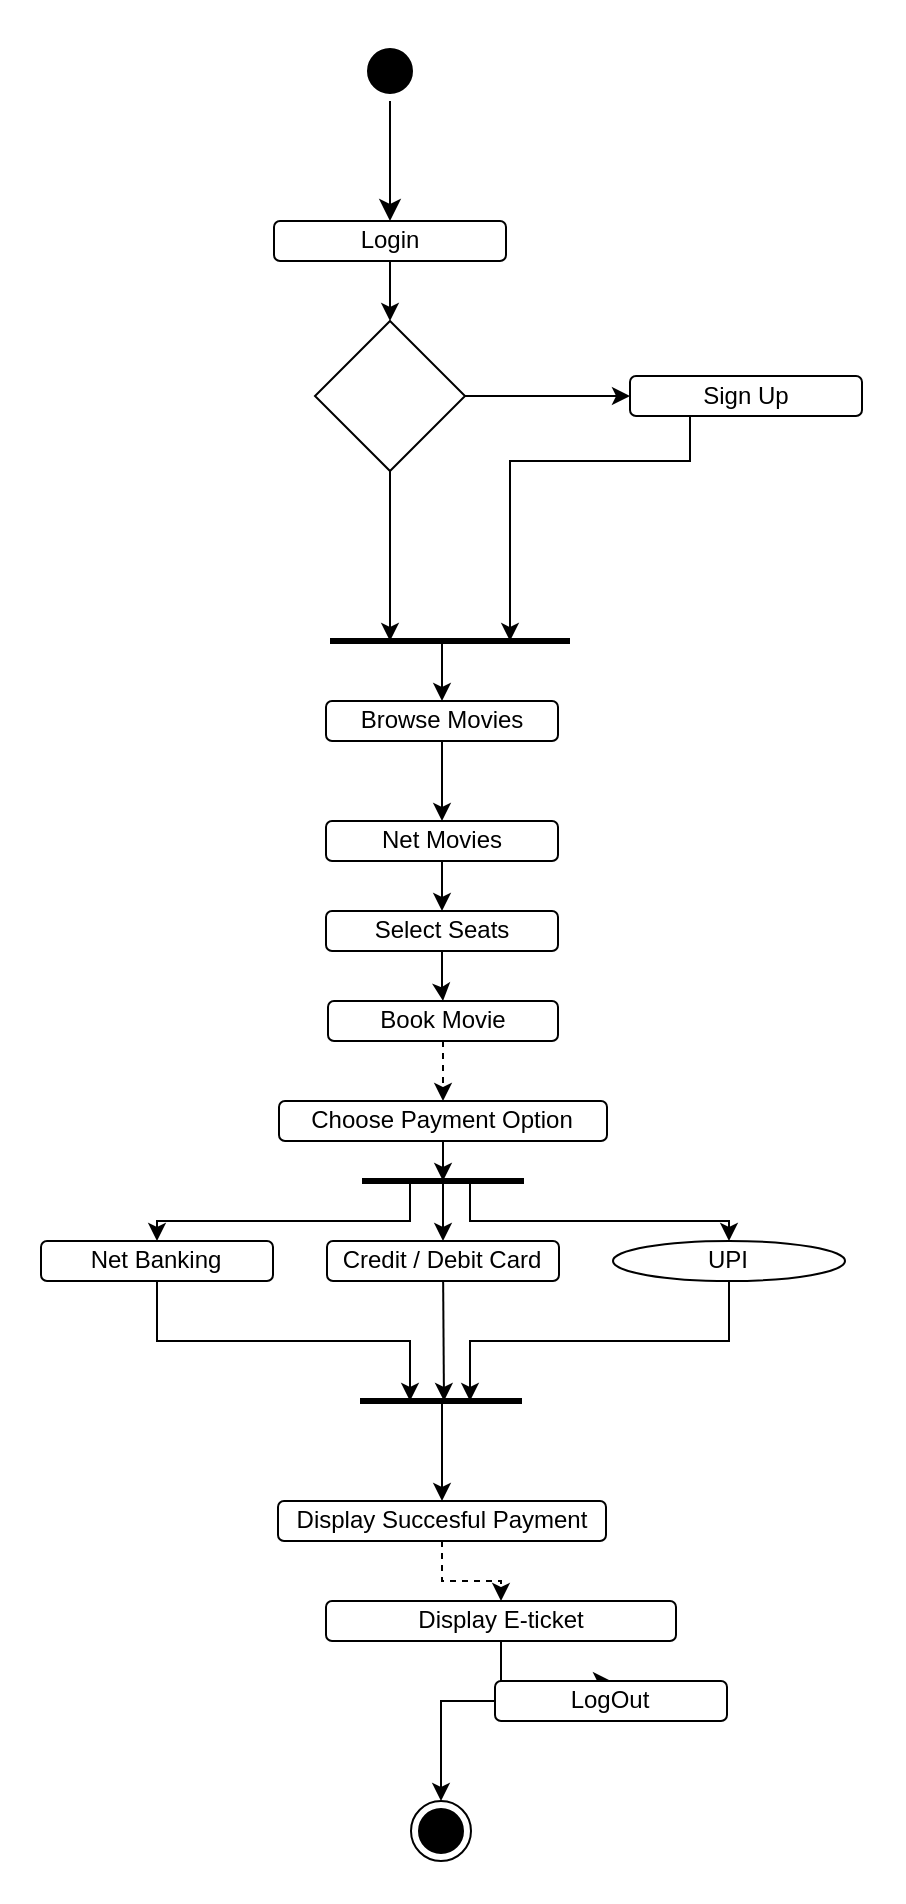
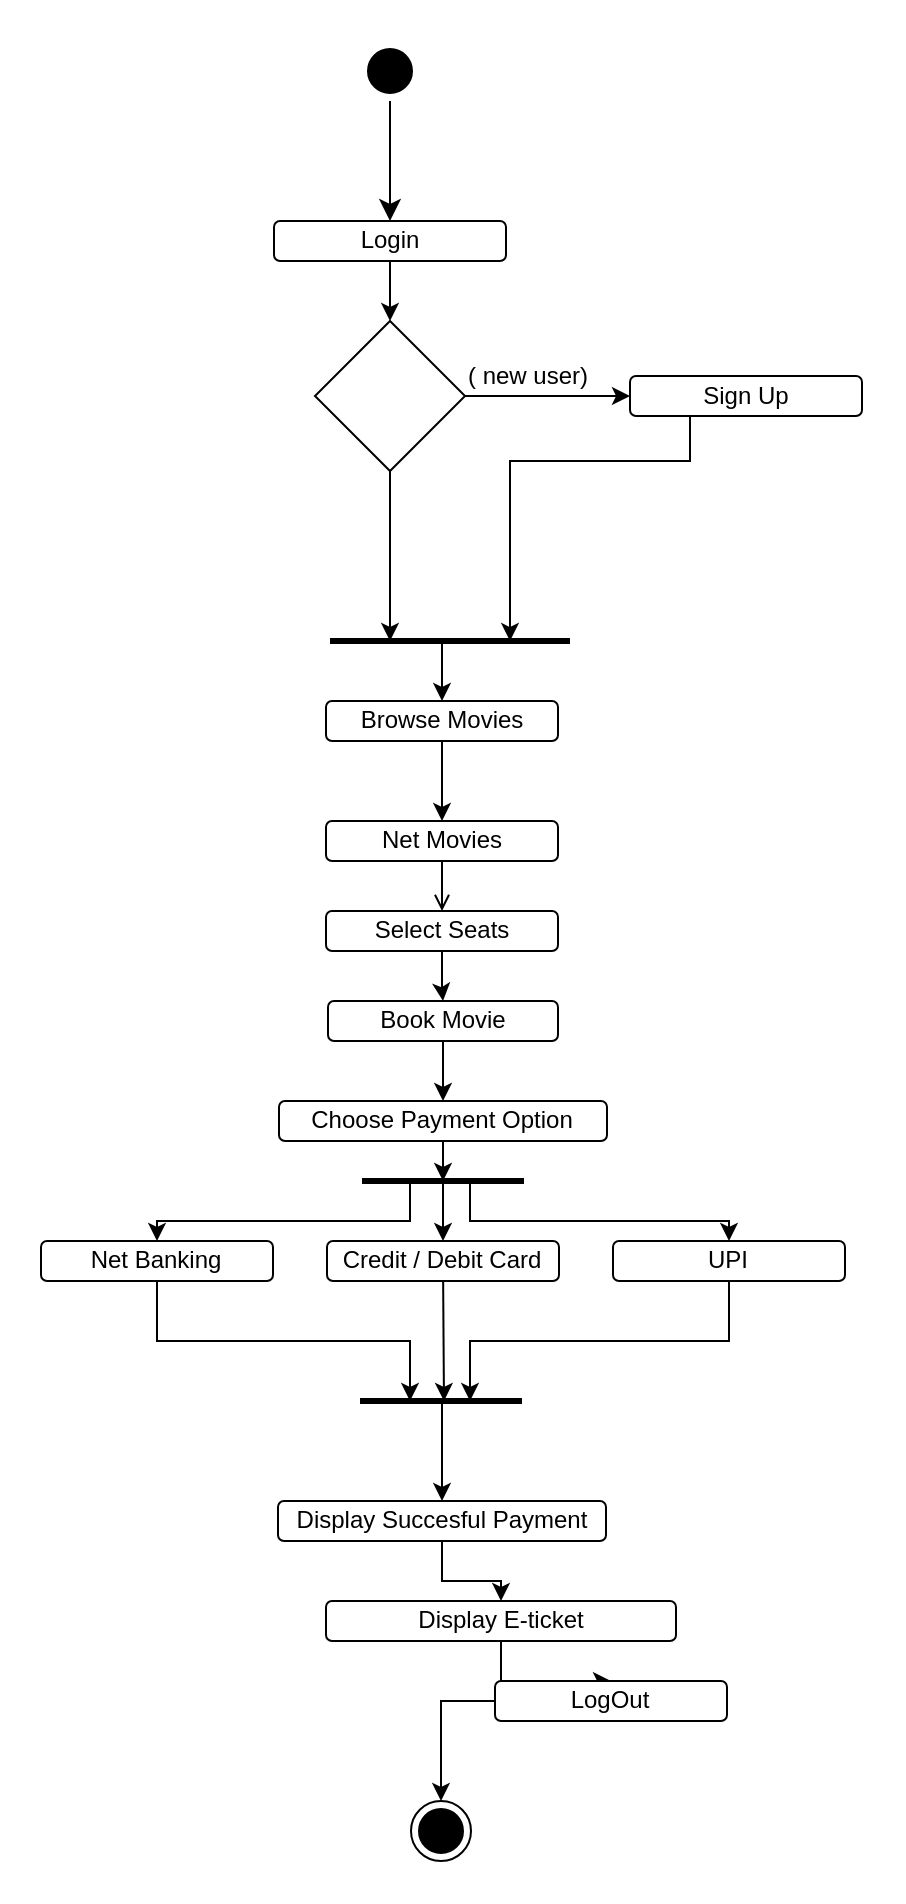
none -> (545, 376)
(442, 896) -> (442, 899)
(443, 1066) -> (443, 1066)
(729, 1261) -> (729, 1261)
(457, 1581) -> (457, 1581)
